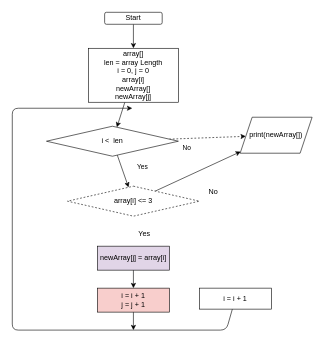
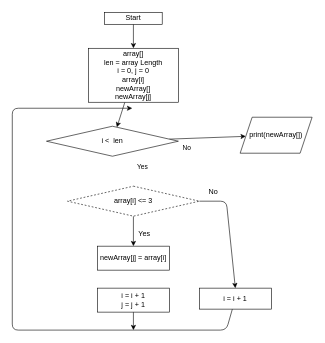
(134, 18) -> (134, 18)
(208, 138) -> (208, 138)
(122, 169) -> none
(196, 172) -> (134, 229)
none -> (231, 240)
(134, 258) -> (134, 258)
(134, 277) -> none
(134, 300) -> (134, 300)
